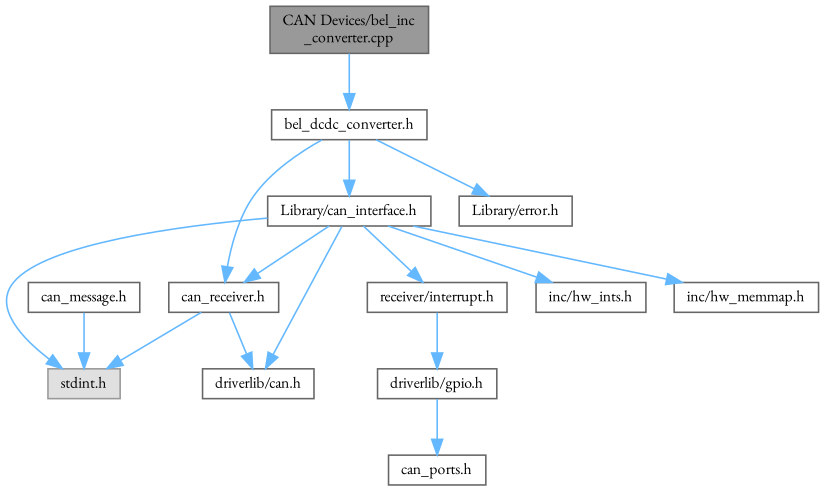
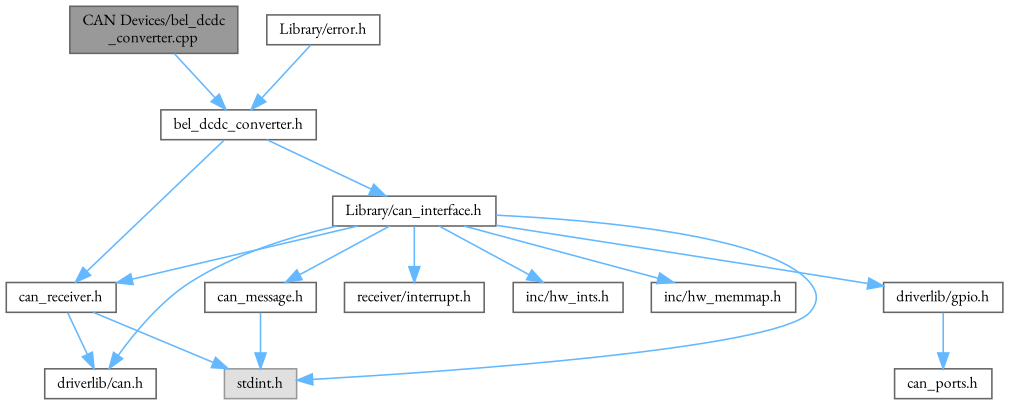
(349, 30) -> (154, 30)
(425, 164) -> (286, 71)
none -> (345, 250)
(437, 333) -> (682, 254)
